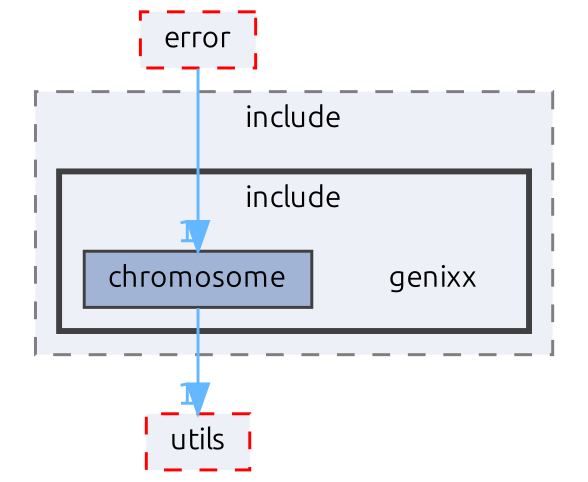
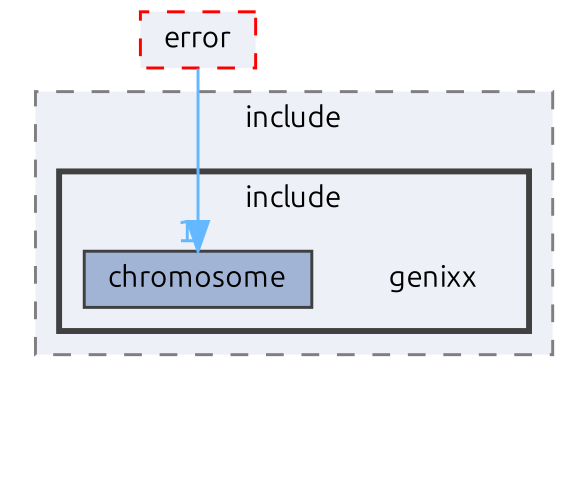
(198, 442) -> none
